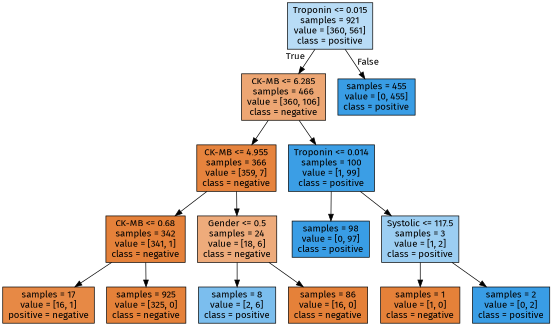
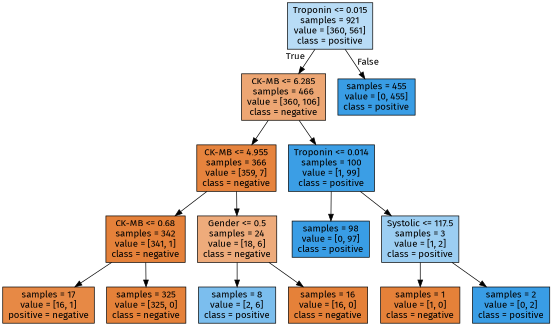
(146, 305) -> (146, 305)
(328, 305) -> (328, 305)
